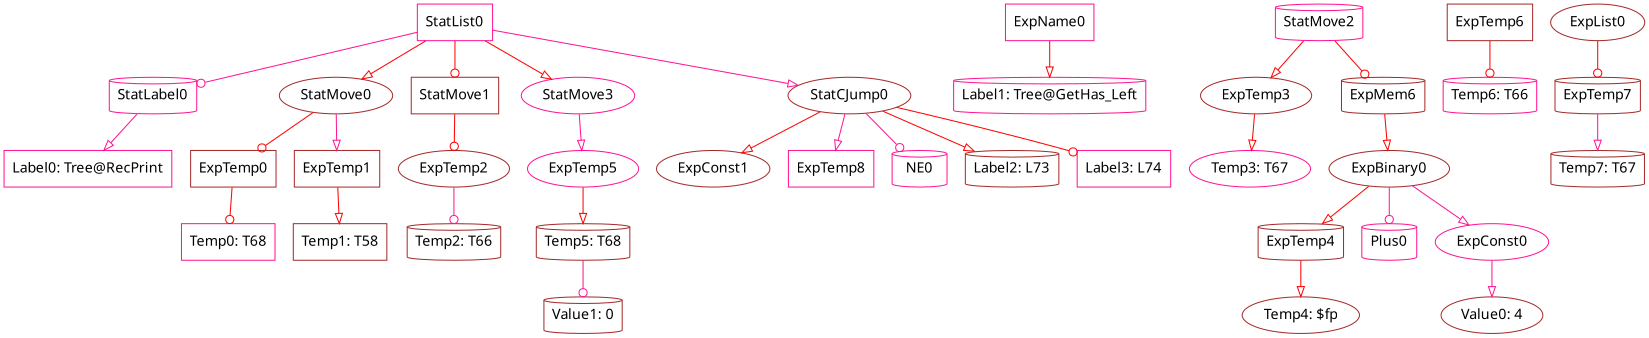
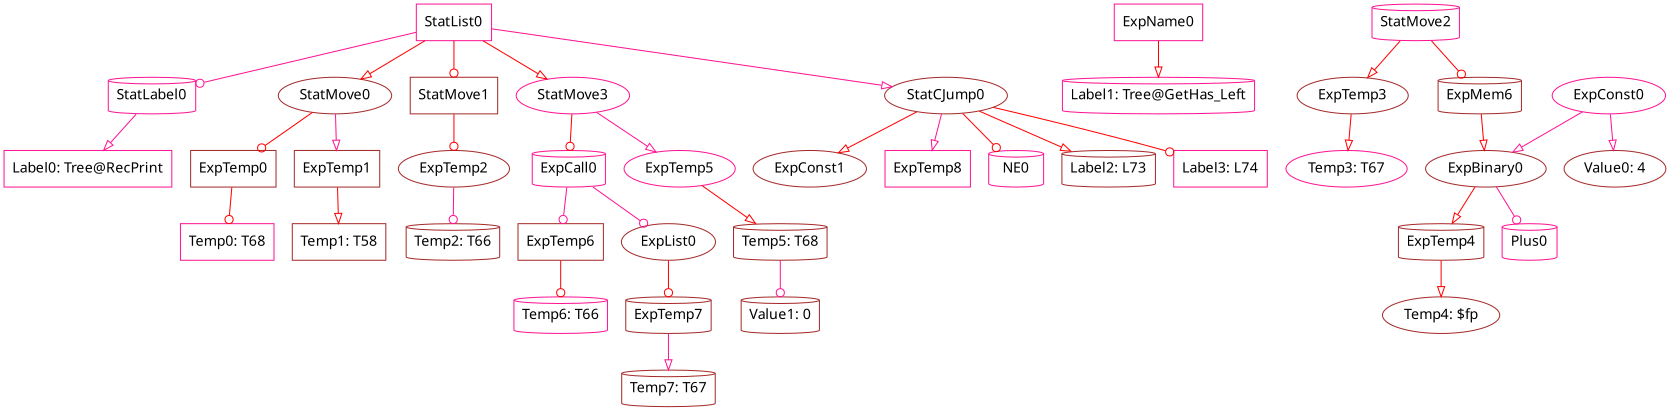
(881, 129) -> (978, 129)
none -> (569, 169)
(1436, 202) -> (1552, 129)
